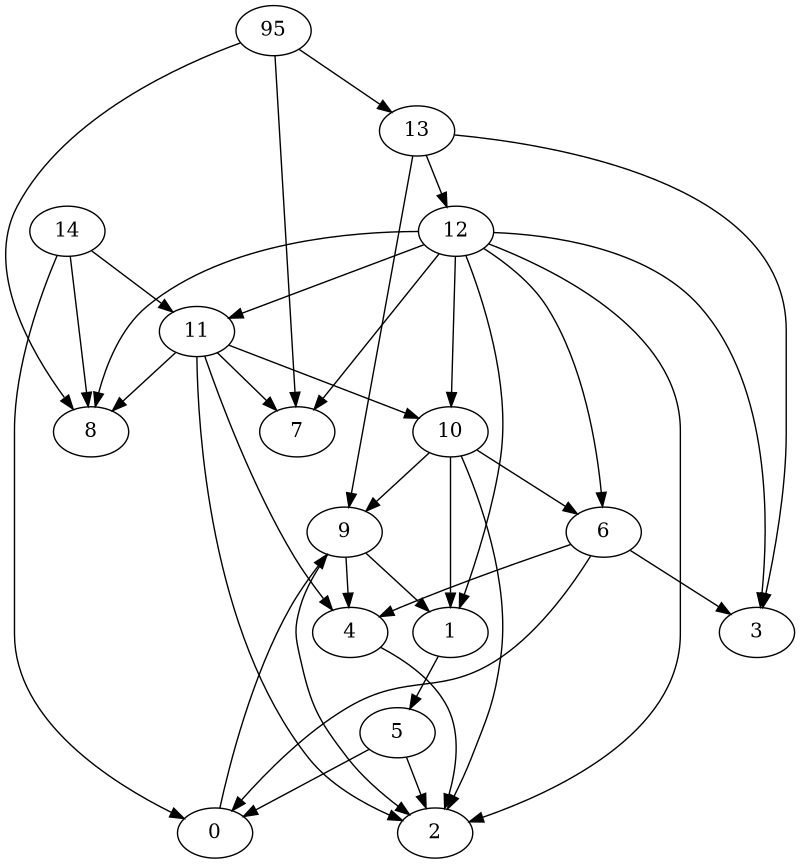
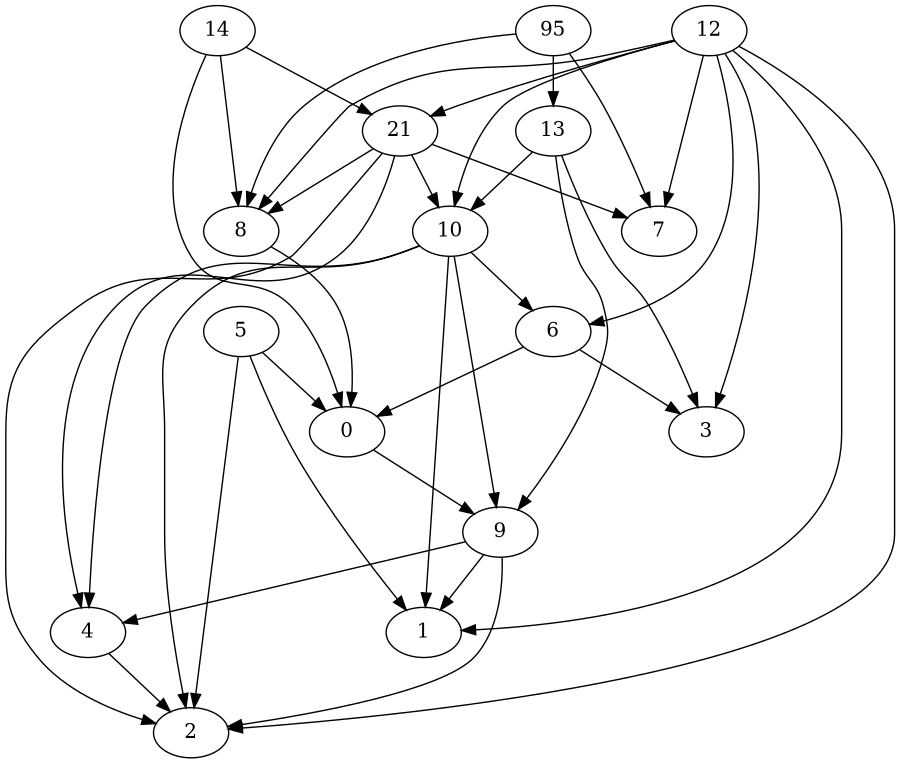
(434, 175) -> (502, 181)
none -> (337, 306)
(197, 332) -> (400, 131)
(481, 576) -> (144, 309)
(430, 671) -> (313, 484)
